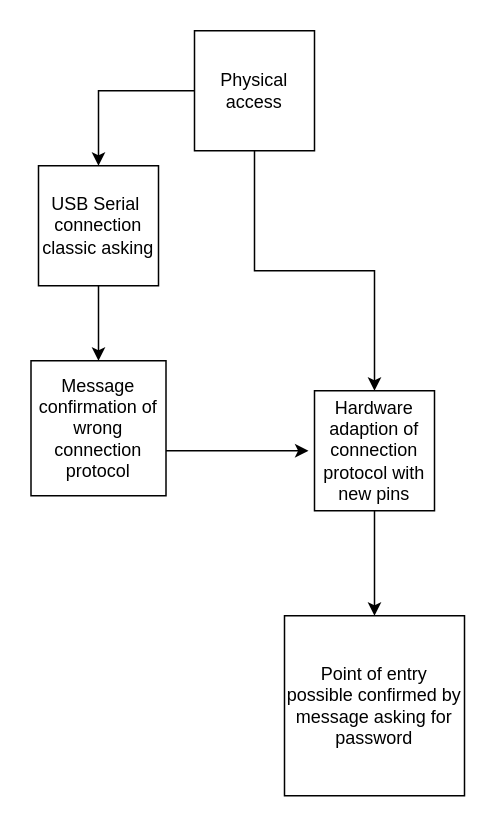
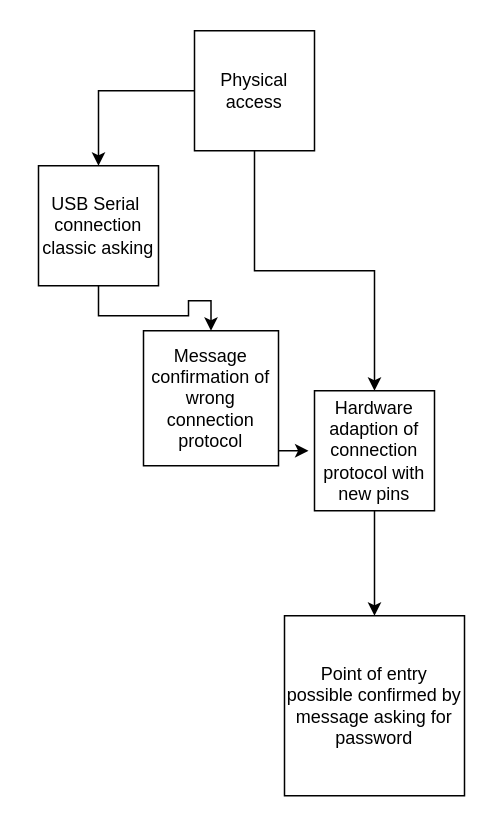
(98, 428) -> (211, 398)
